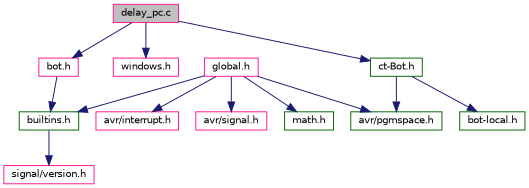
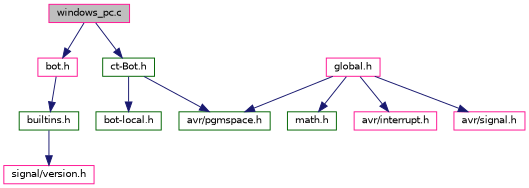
(146, 13) -> (89, 13)
(146, 67) -> none
(146, 92) -> none
